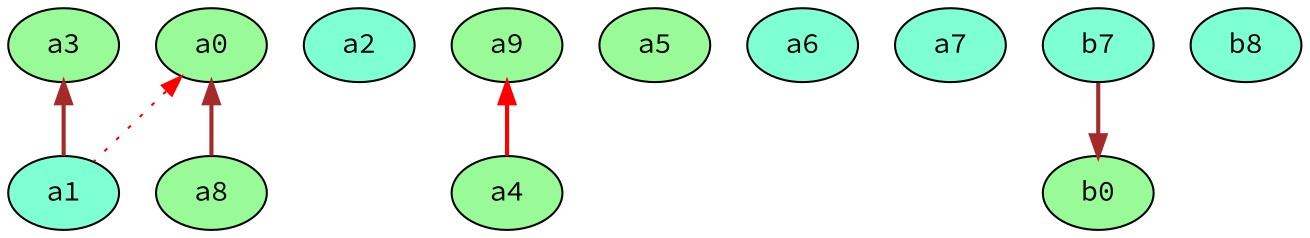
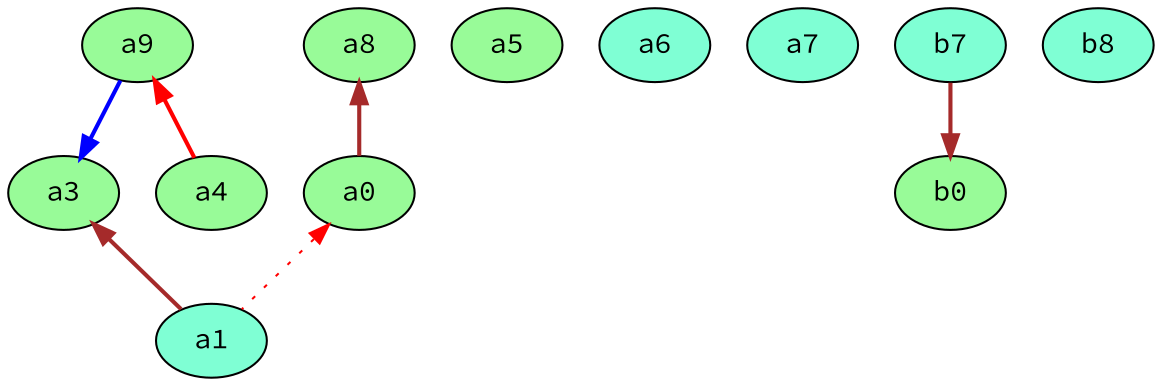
(359, 45) -> none
none -> (105, 110)
(211, 130) -> (359, 130)
